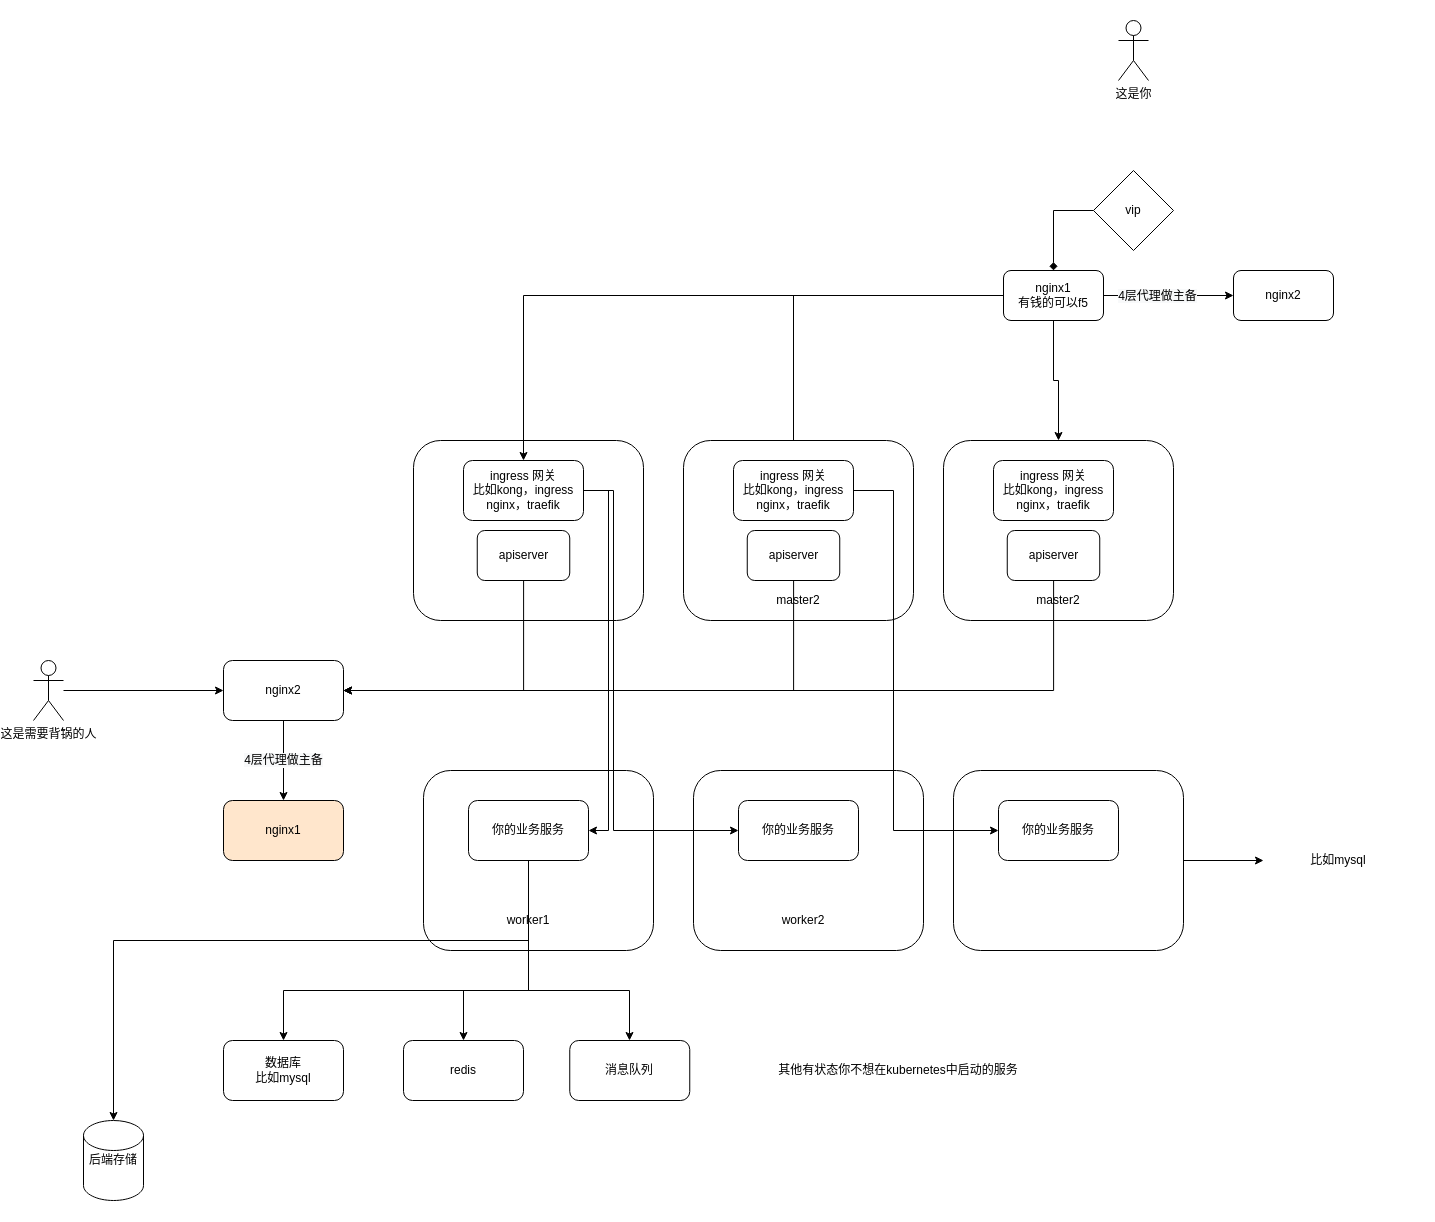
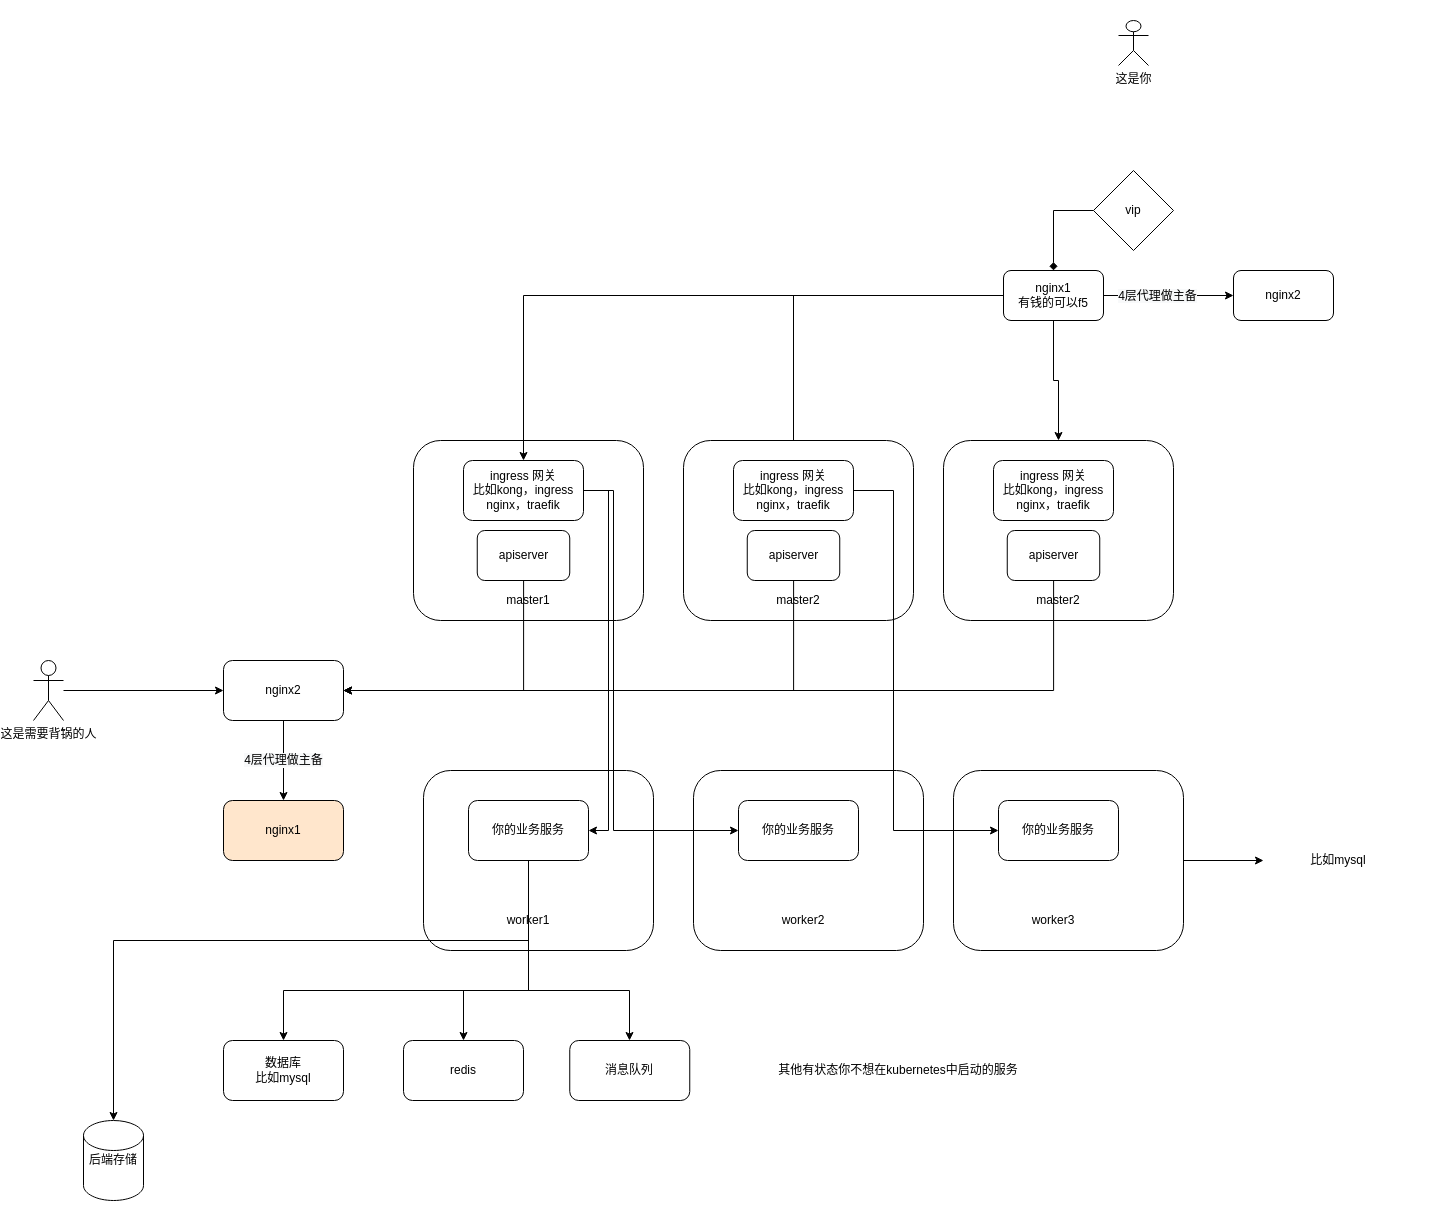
(1134, 51) -> (1134, 43)
none -> (529, 601)
none -> (1054, 921)
